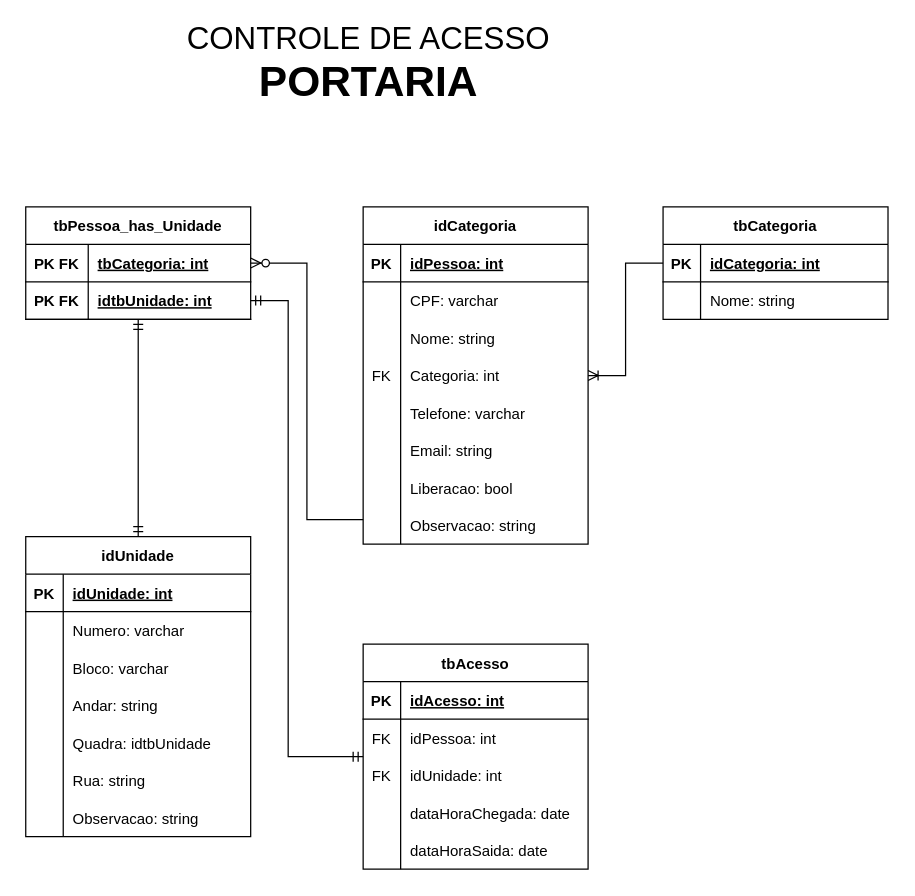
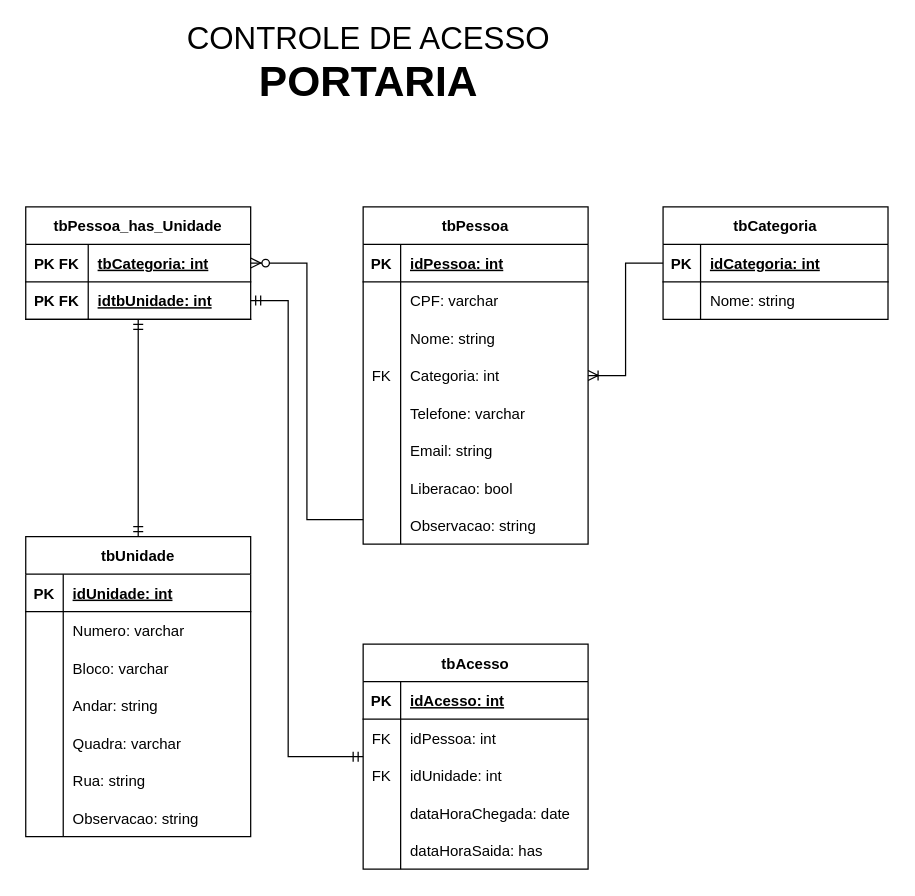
(475, 226) -> (475, 226)
(138, 556) -> (138, 556)
(145, 744) -> (132, 744)
(484, 851) -> (480, 851)
